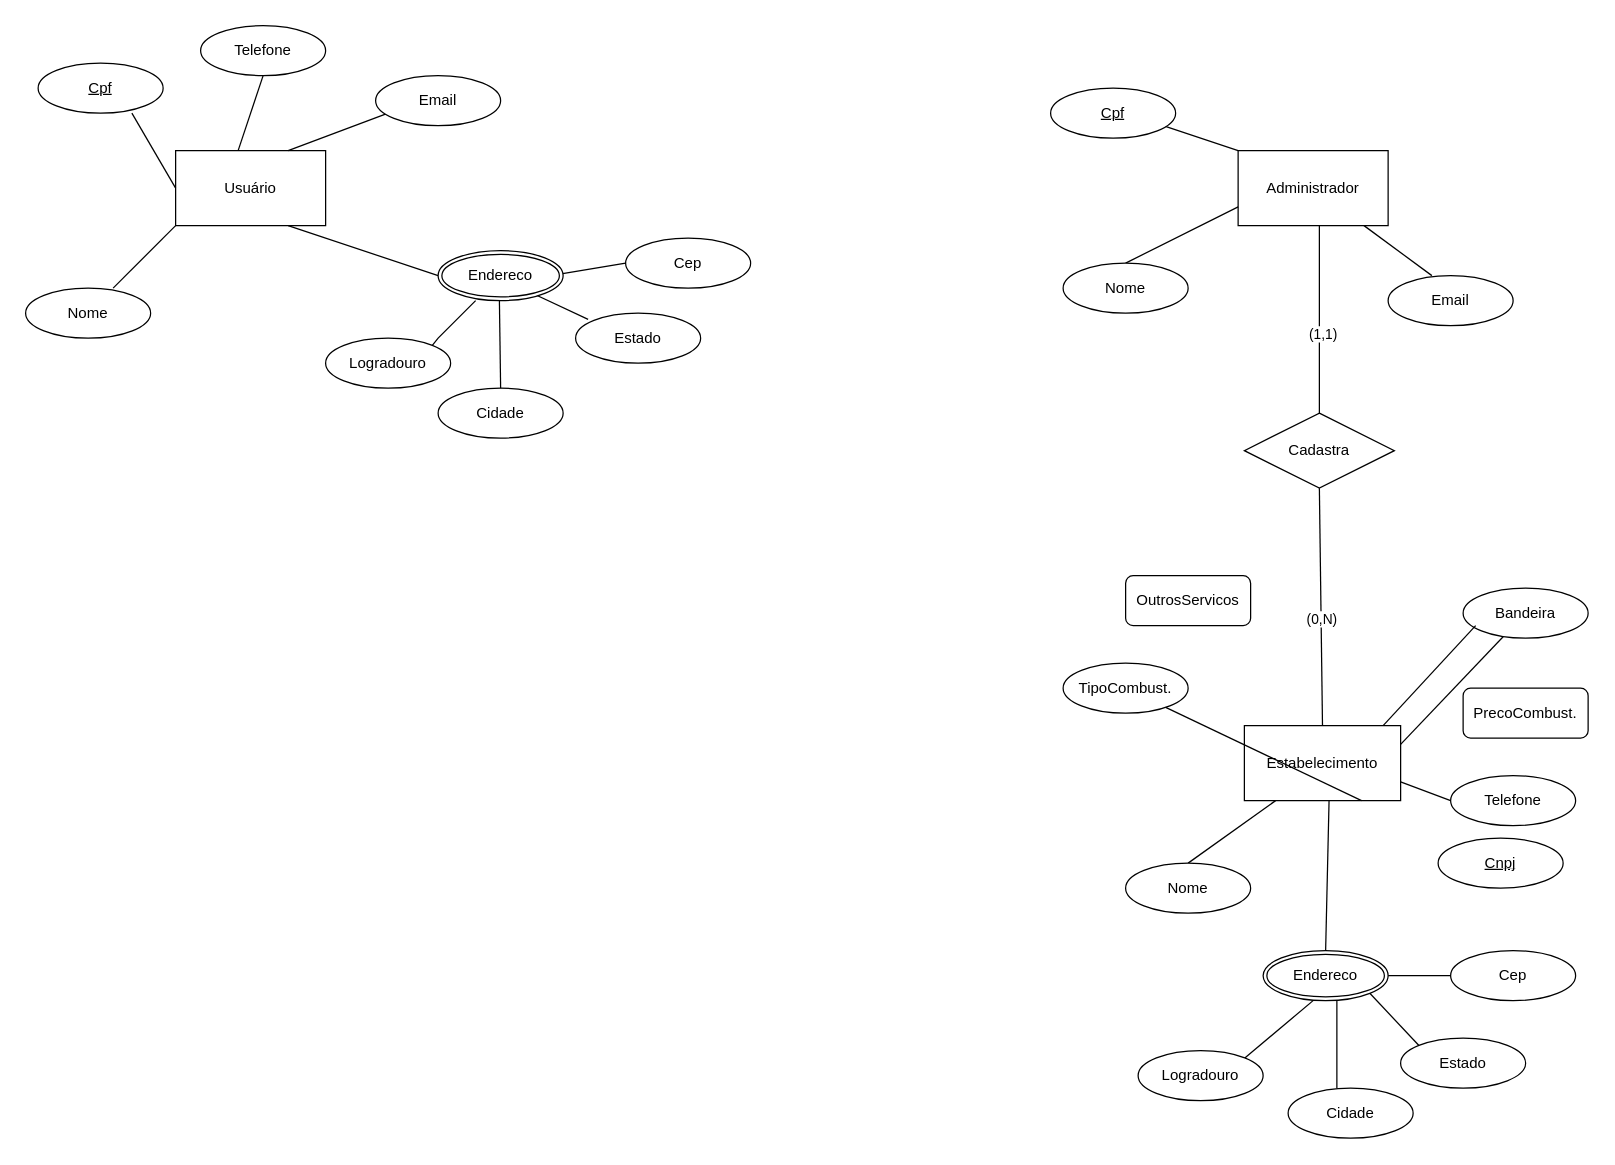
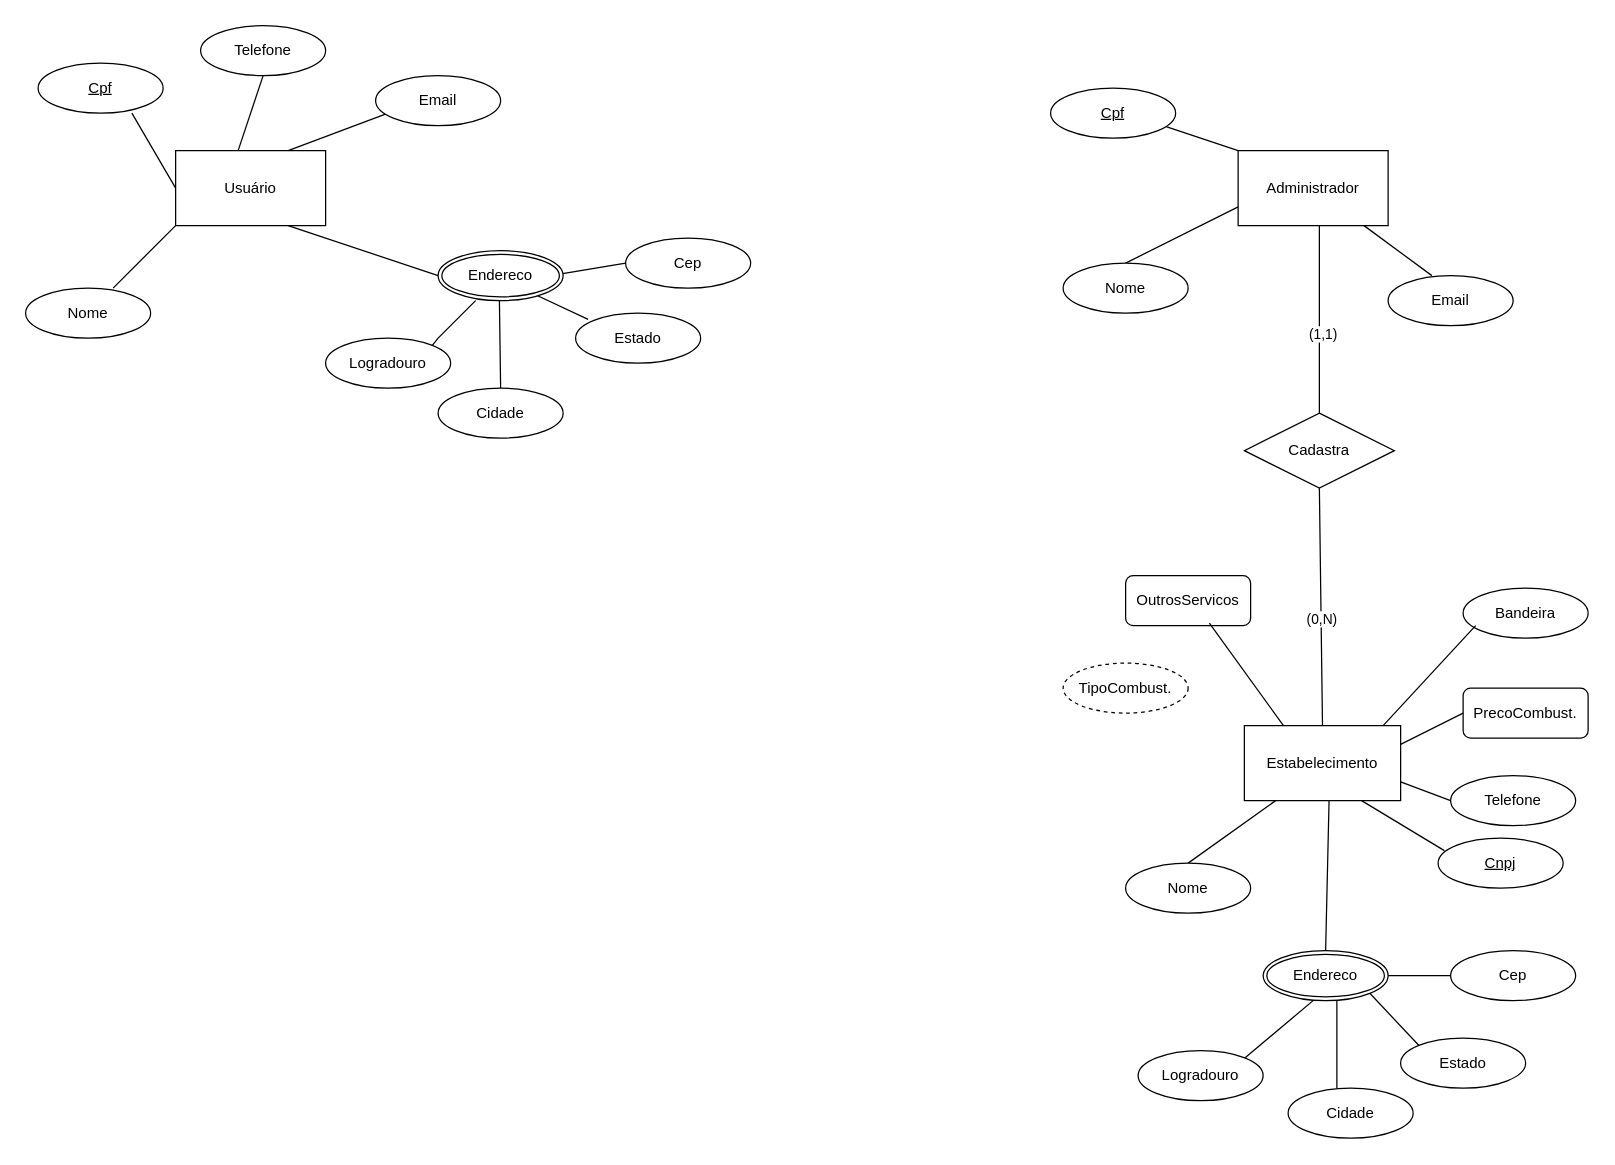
none -> (1246, 674)
(1126, 688) -> (1126, 688)
(1452, 690) -> (1431, 729)
(1264, 754) -> (1403, 826)
